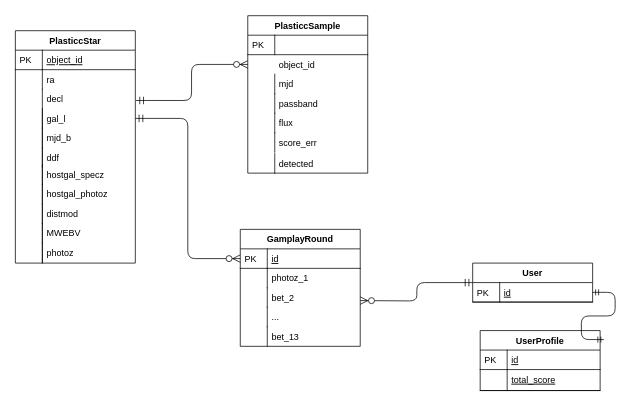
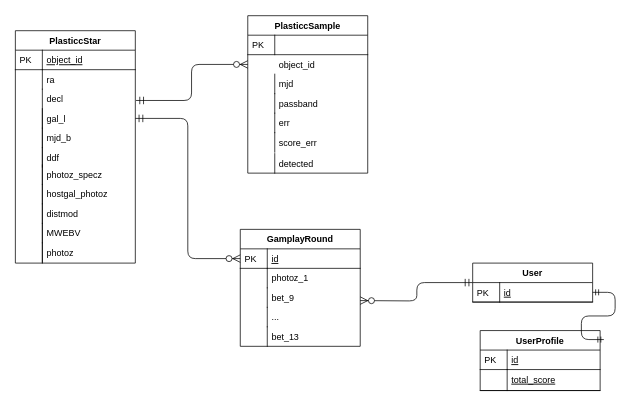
(288, 123) -> (287, 123)
(78, 175) -> (77, 175)
(284, 298) -> (284, 298)
